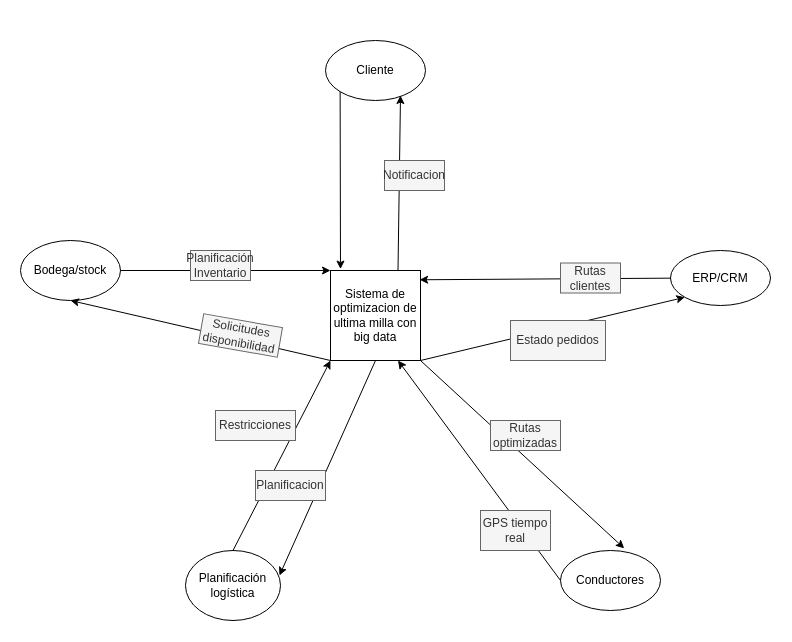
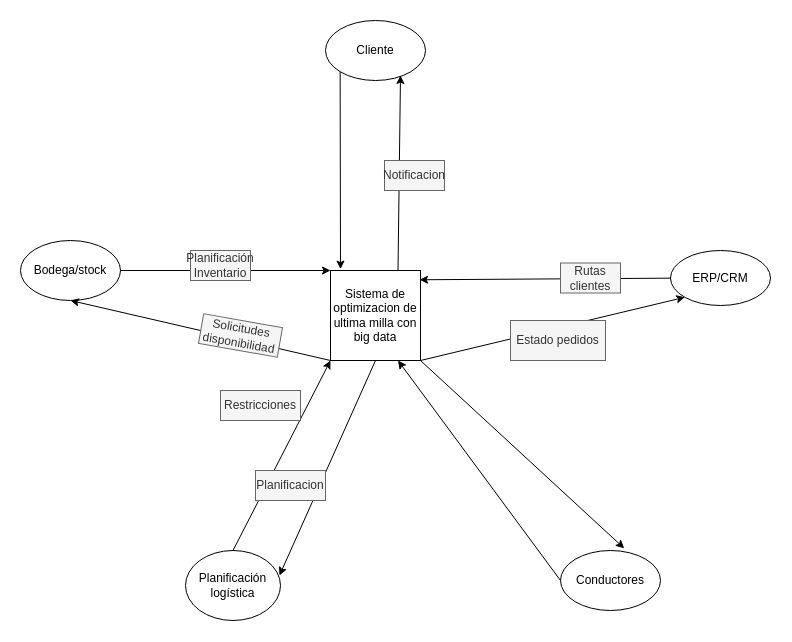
(376, 71) -> (376, 51)
(256, 426) -> (261, 406)
(526, 436) -> none
(516, 531) -> none
